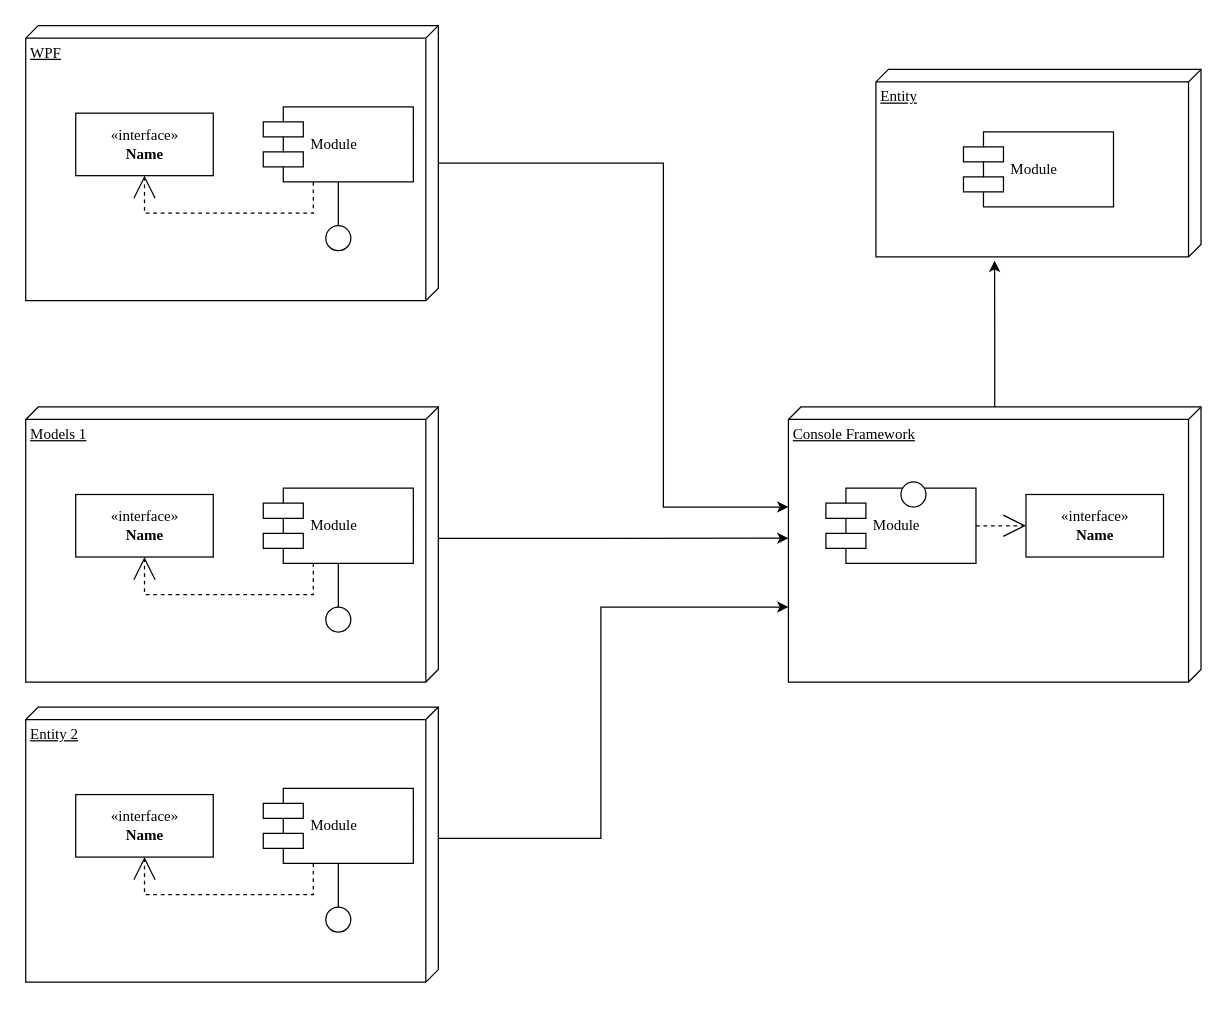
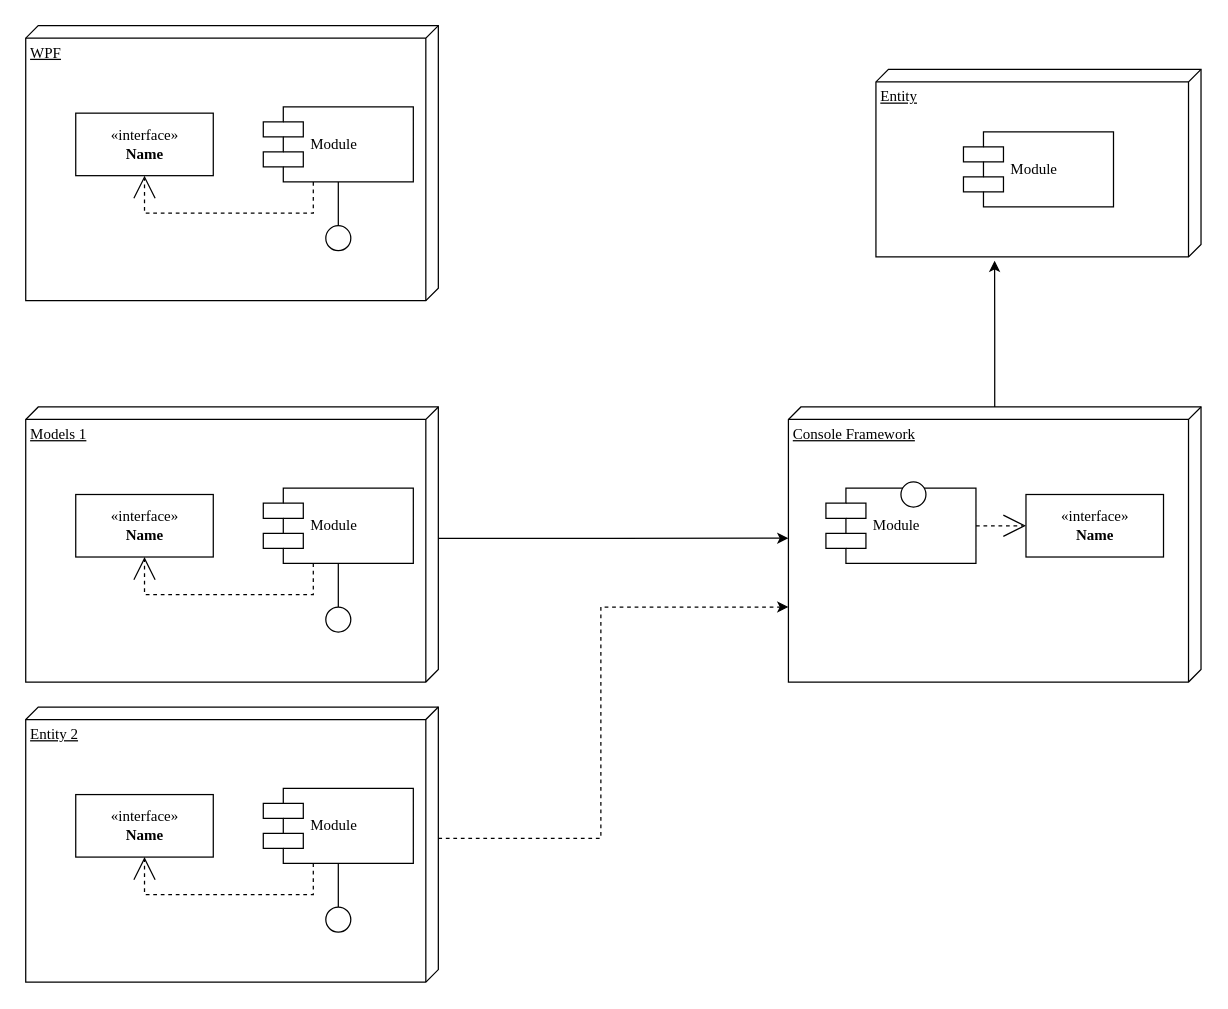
(663, 279) -> none
(601, 714) -> (601, 714)
